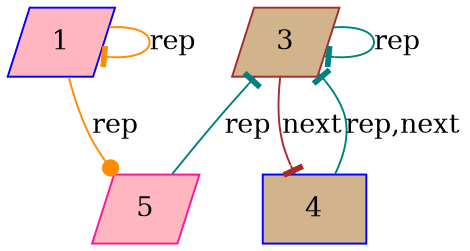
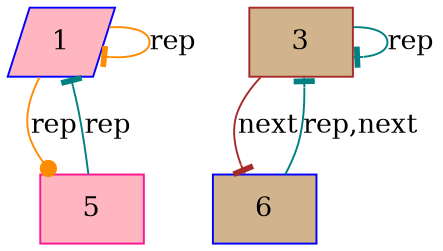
(286, 42) -> (301, 42)
(210, 129) -> (82, 130)
(146, 209) -> (92, 209)
(315, 209) -> (265, 209)
